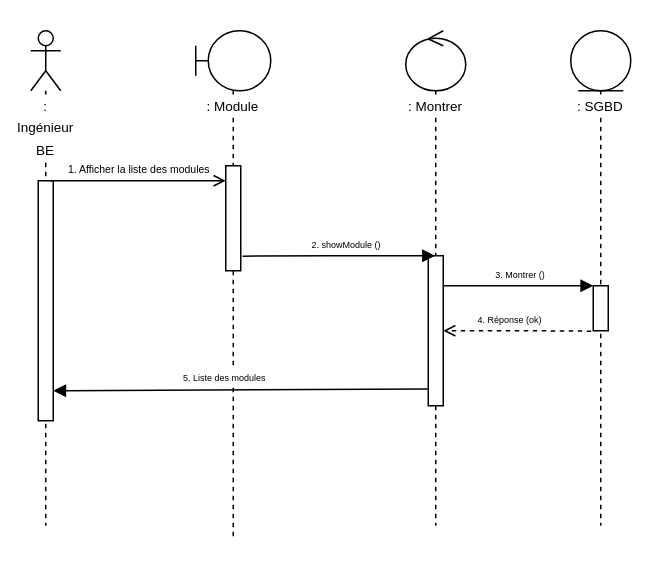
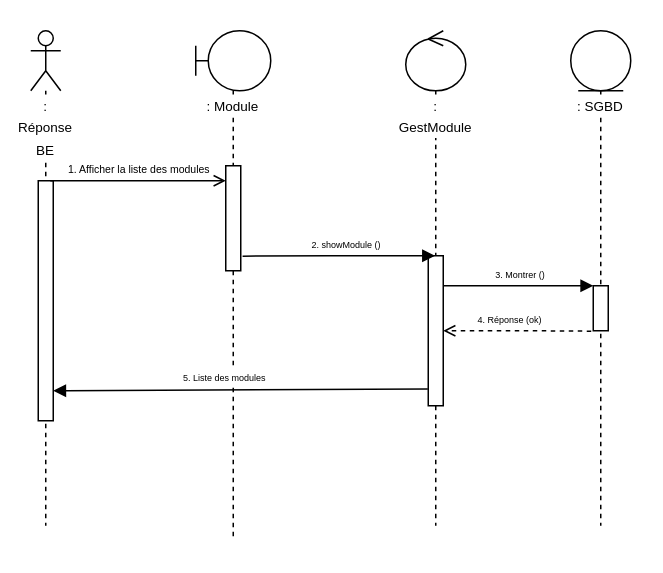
(436, 117) -> (436, 117)
(46, 149) -> (46, 138)
